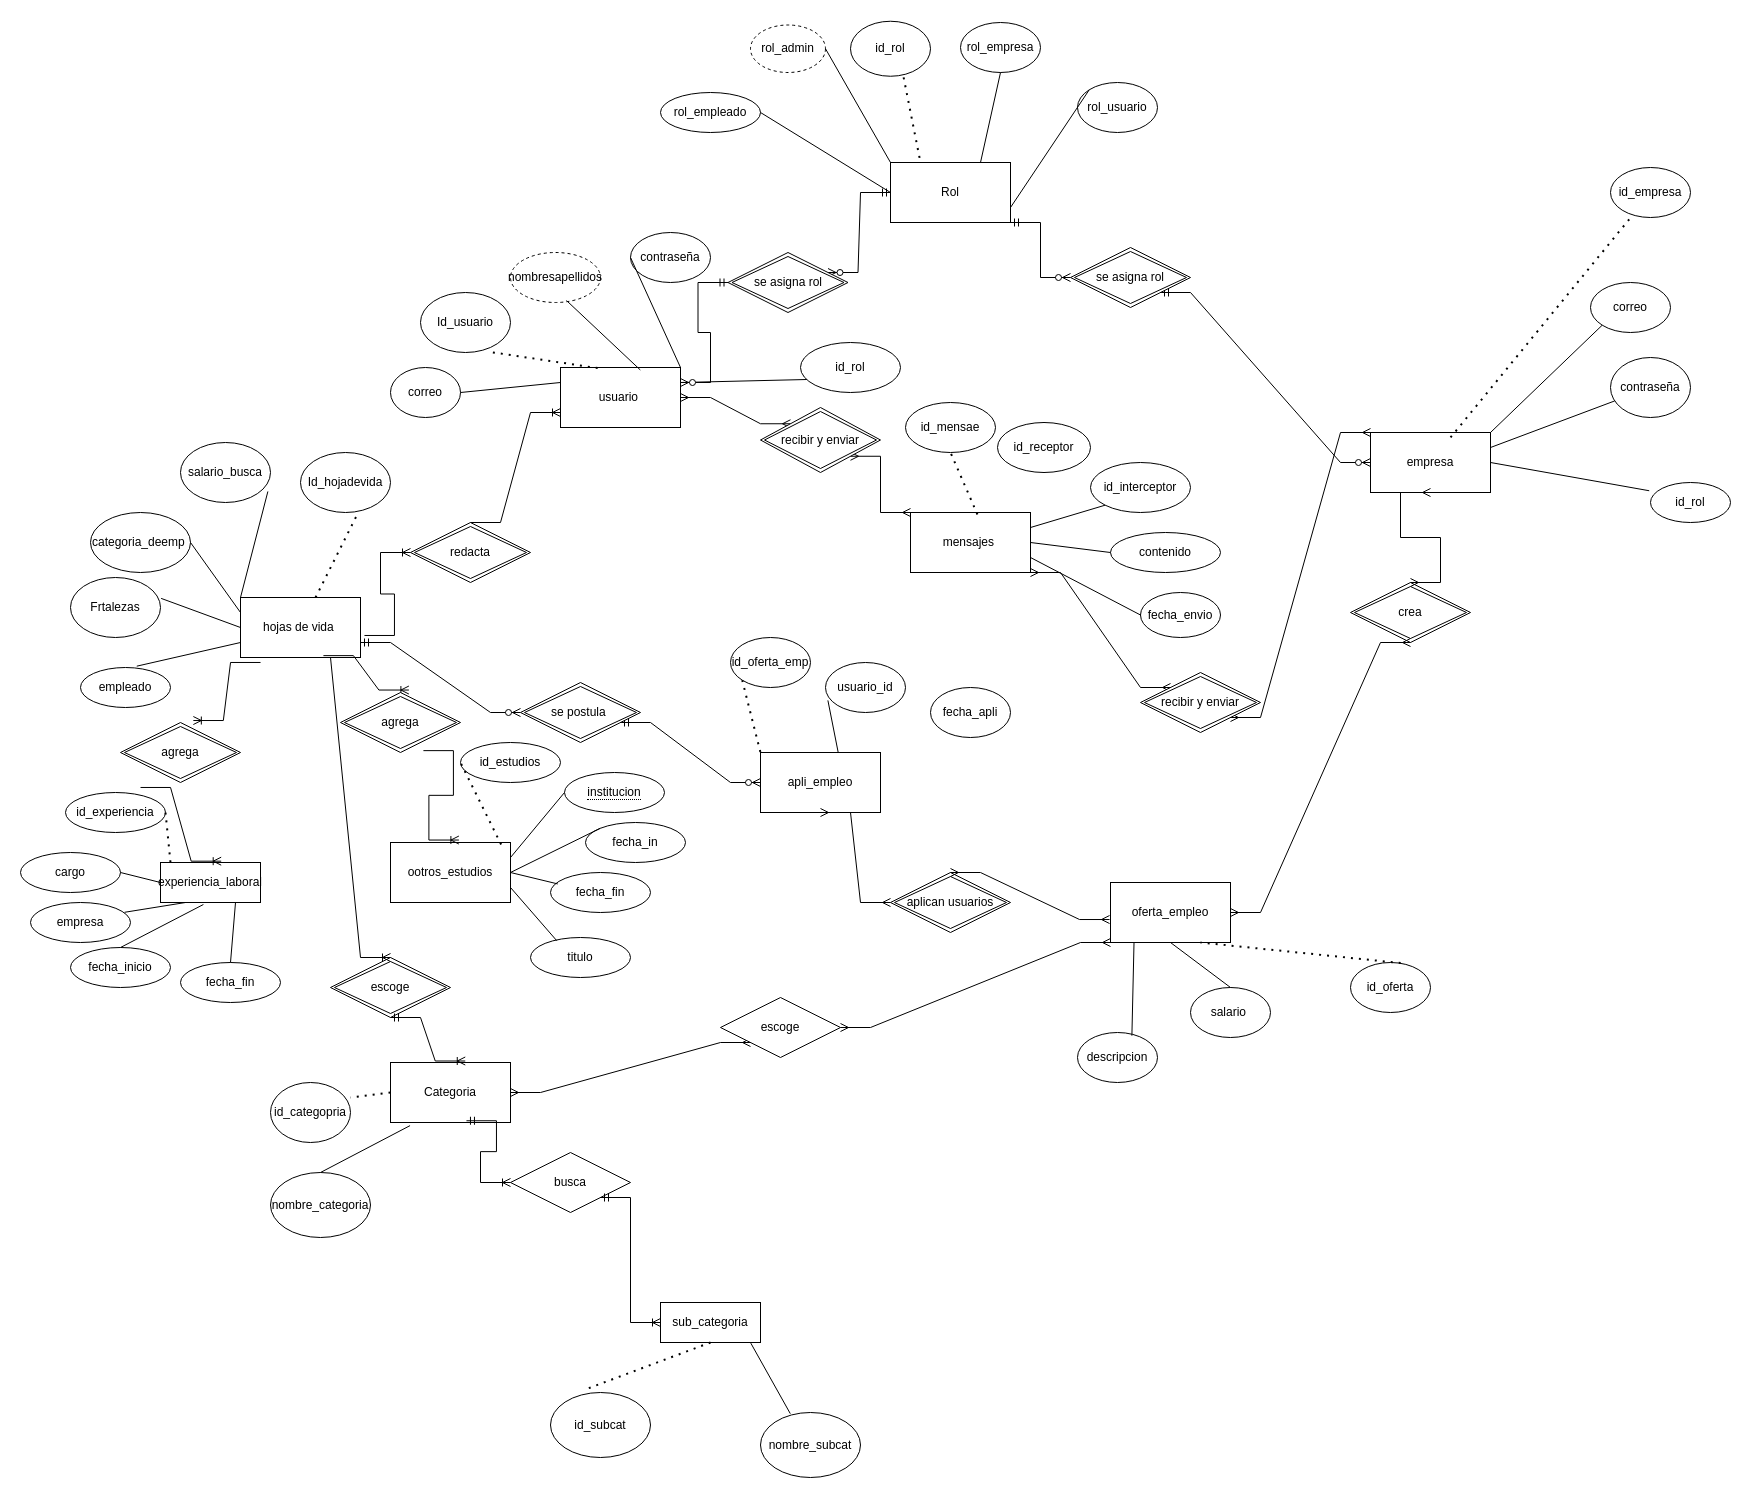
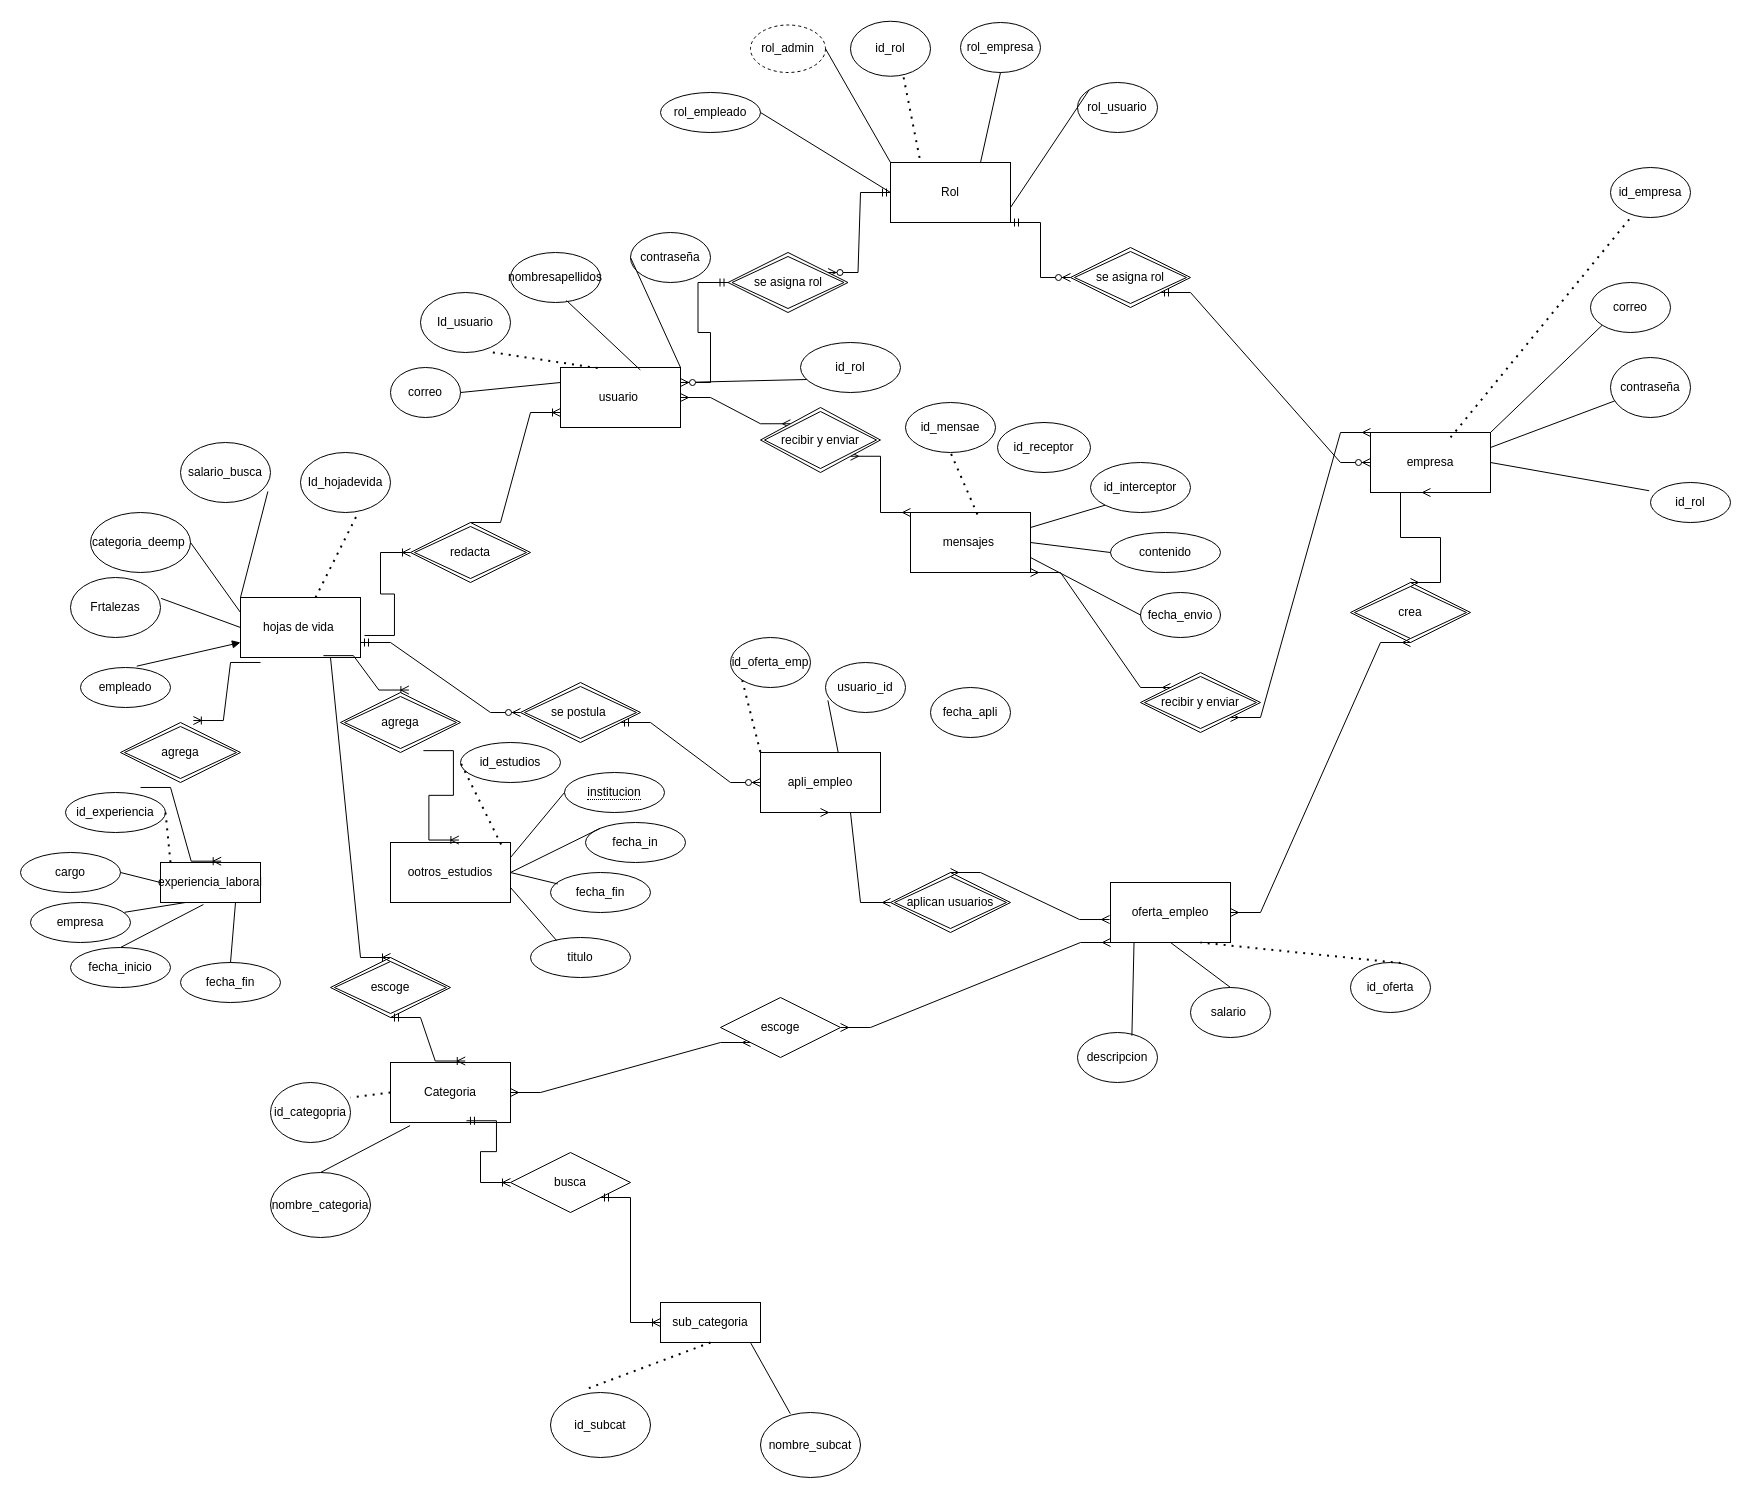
(556, 278) -> (556, 278)
(235, 644) -> (231, 645)
